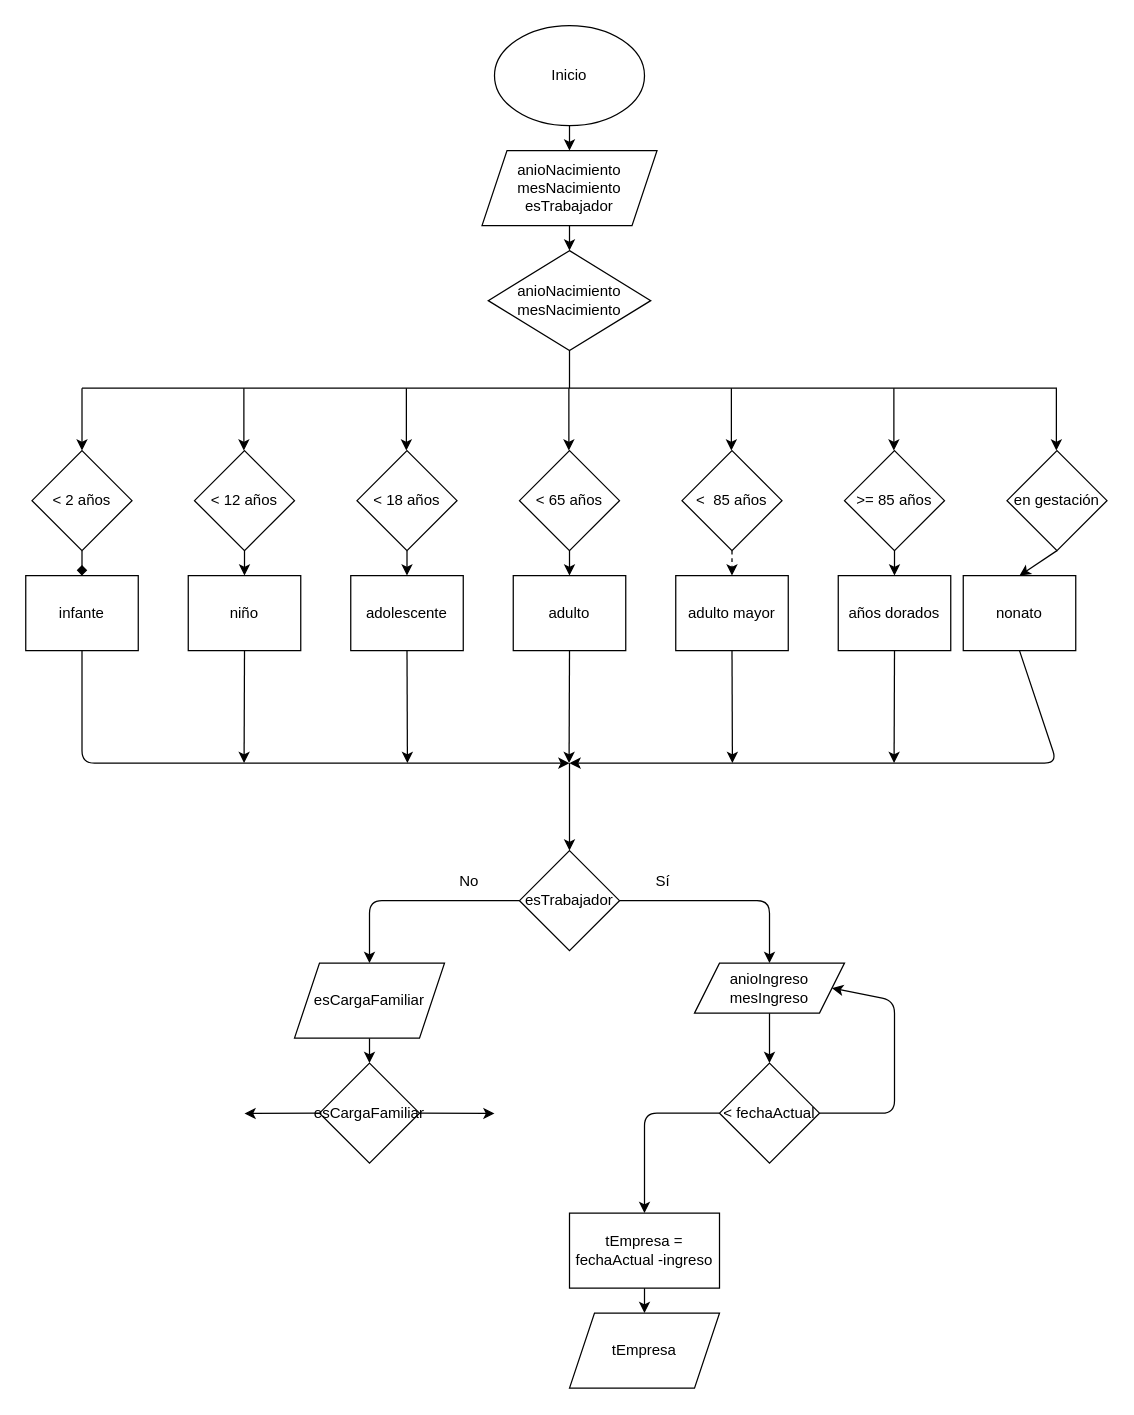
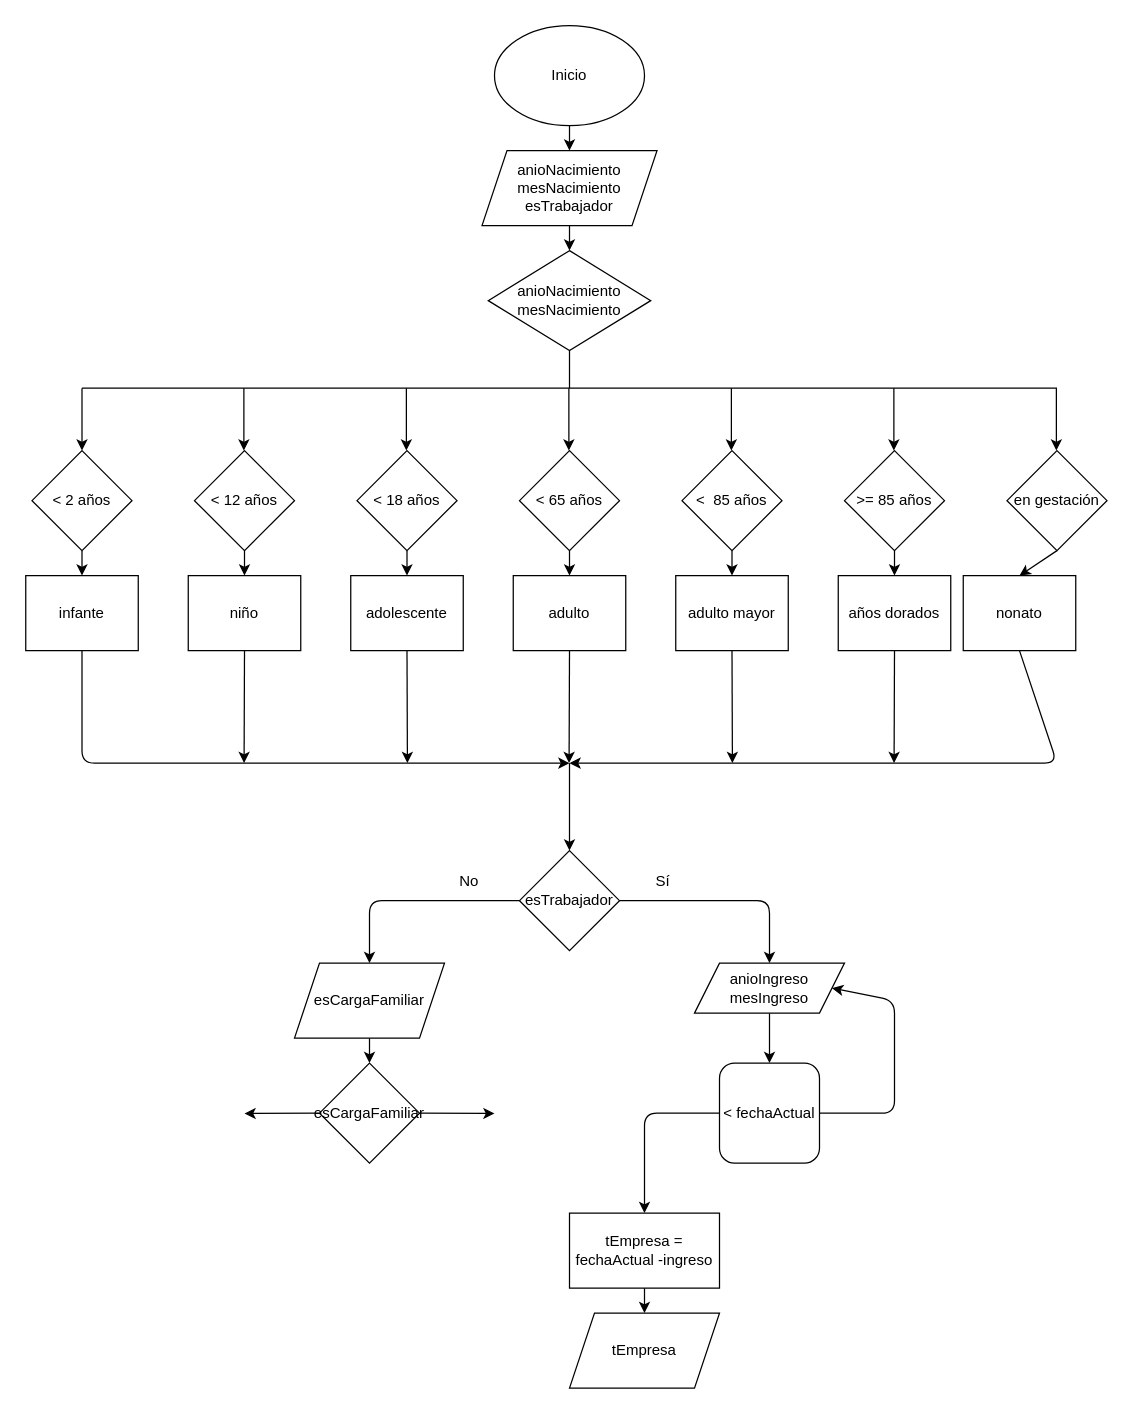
(732, 560) -> (732, 560)
(82, 565) -> (82, 566)
(769, 1113) -> (769, 1113)
